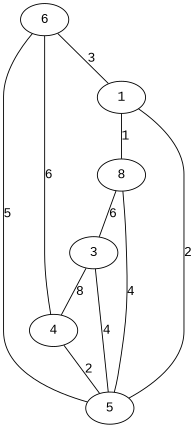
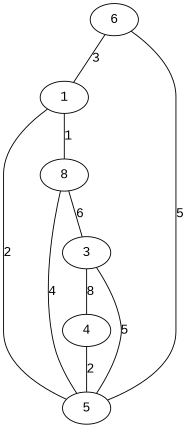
(45, 175) -> none
(107, 330) -> (125, 330)
